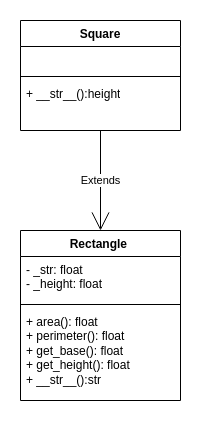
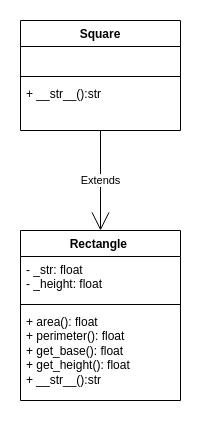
(82, 95) -> (74, 95)
